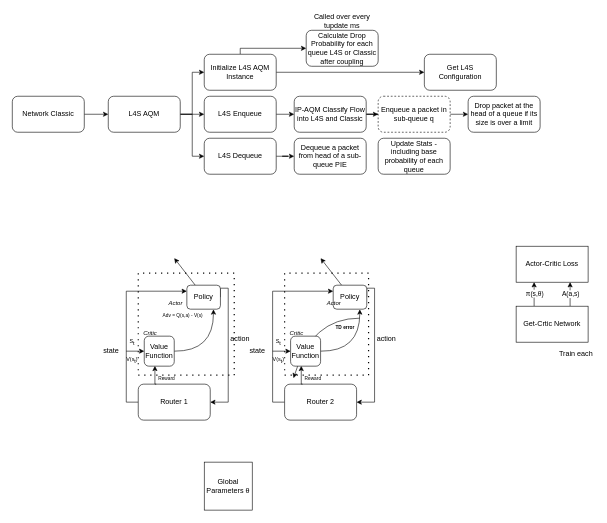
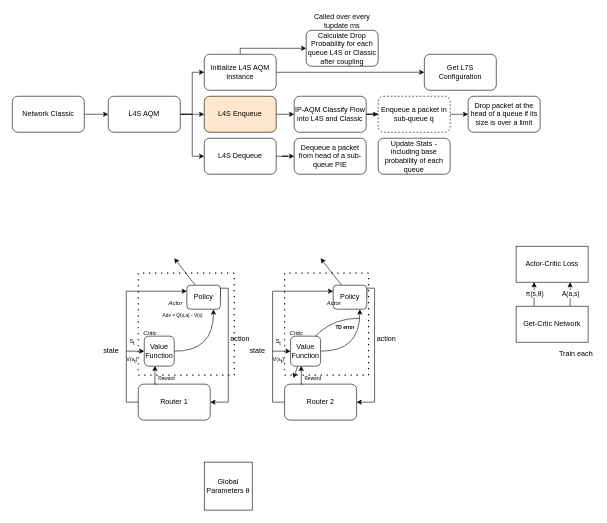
(461, 72) -> (461, 72)
(240, 114) -> (240, 114)
